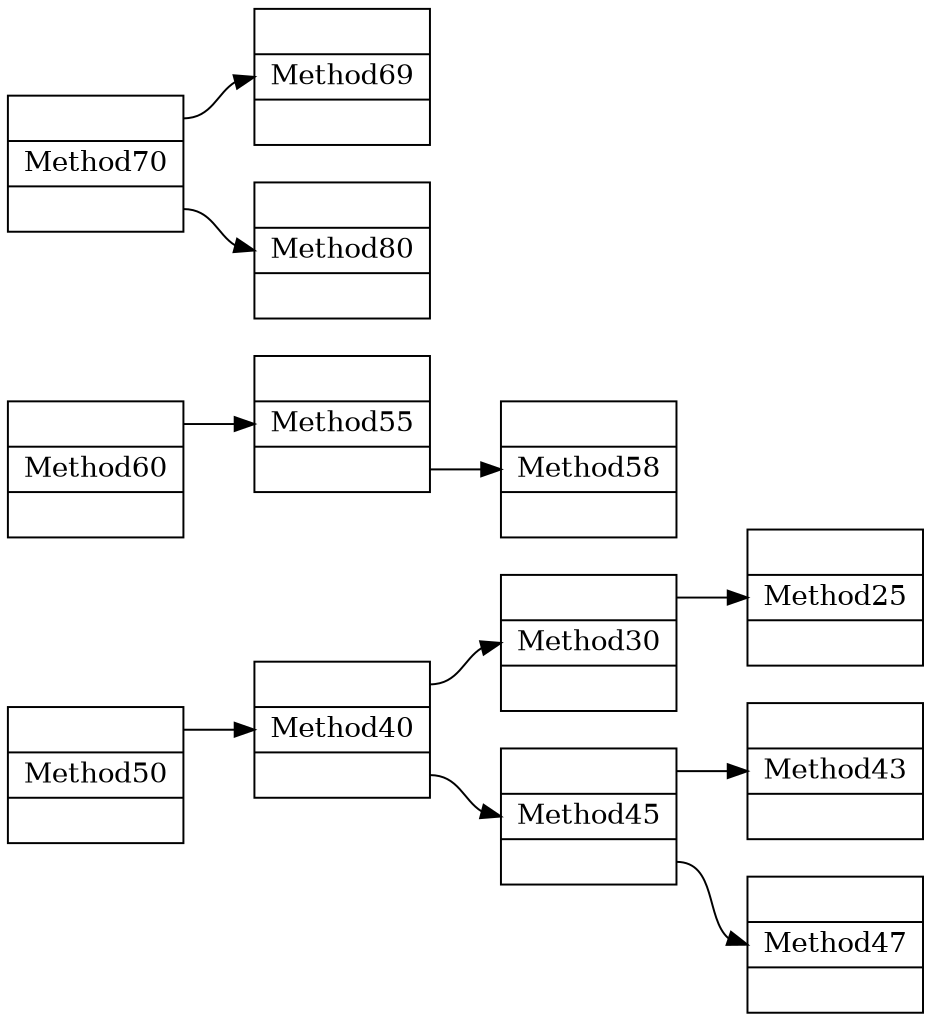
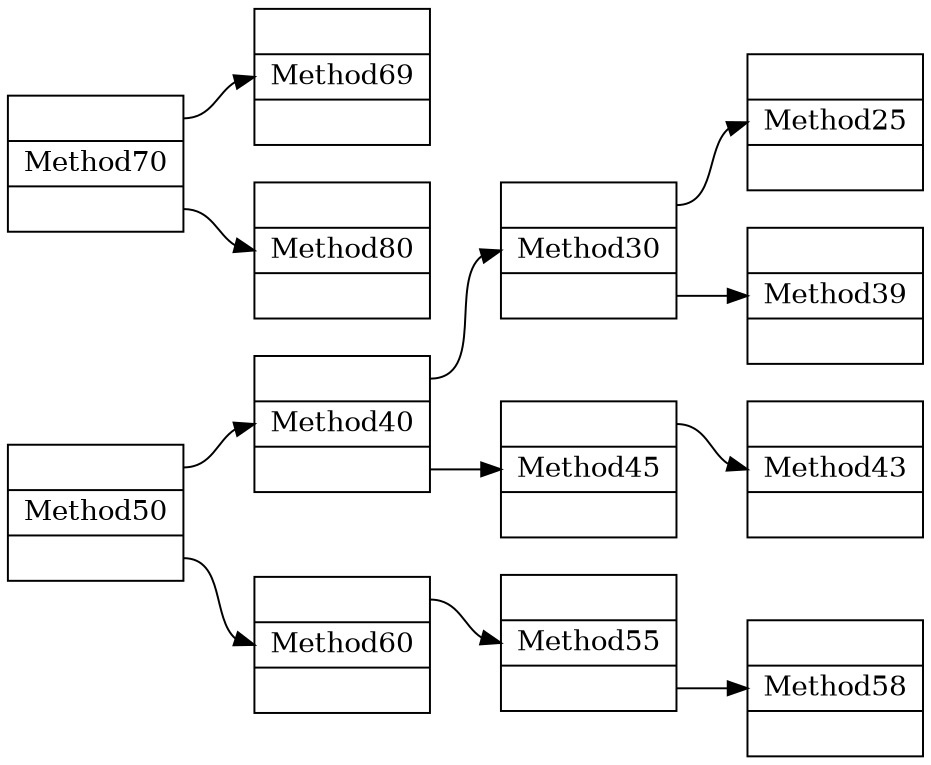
none -> (835, 296)
none -> (216, 592)
(835, 945) -> none
